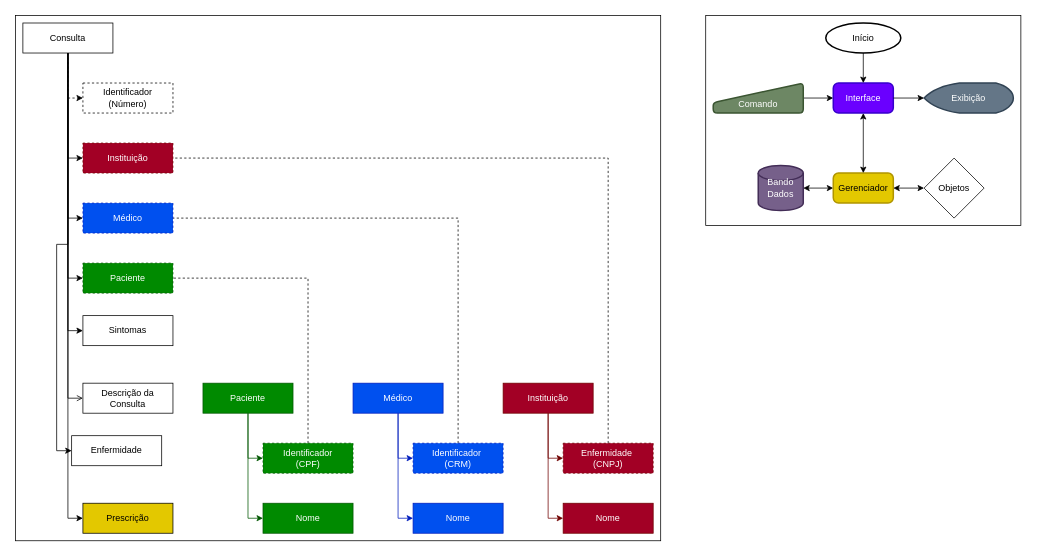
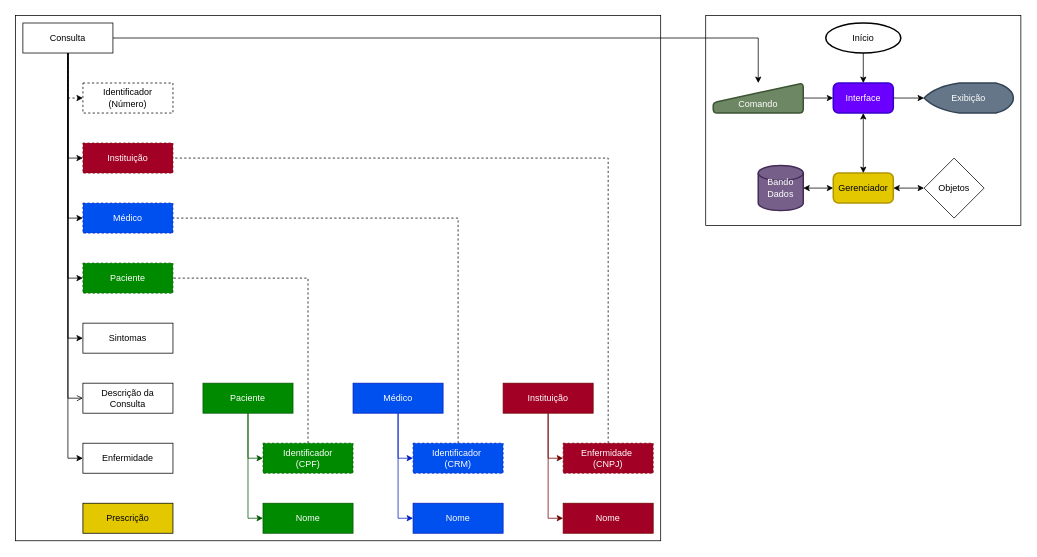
(128, 330) -> (128, 338)
(117, 450) -> (128, 458)
(72, 518) -> (758, 56)
